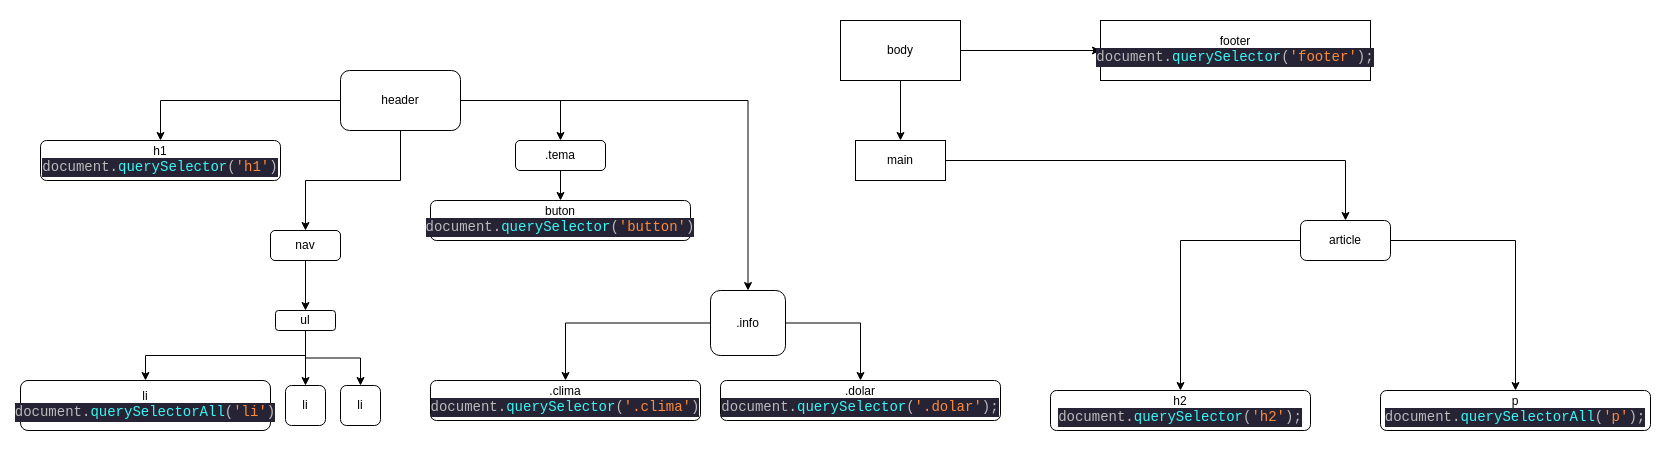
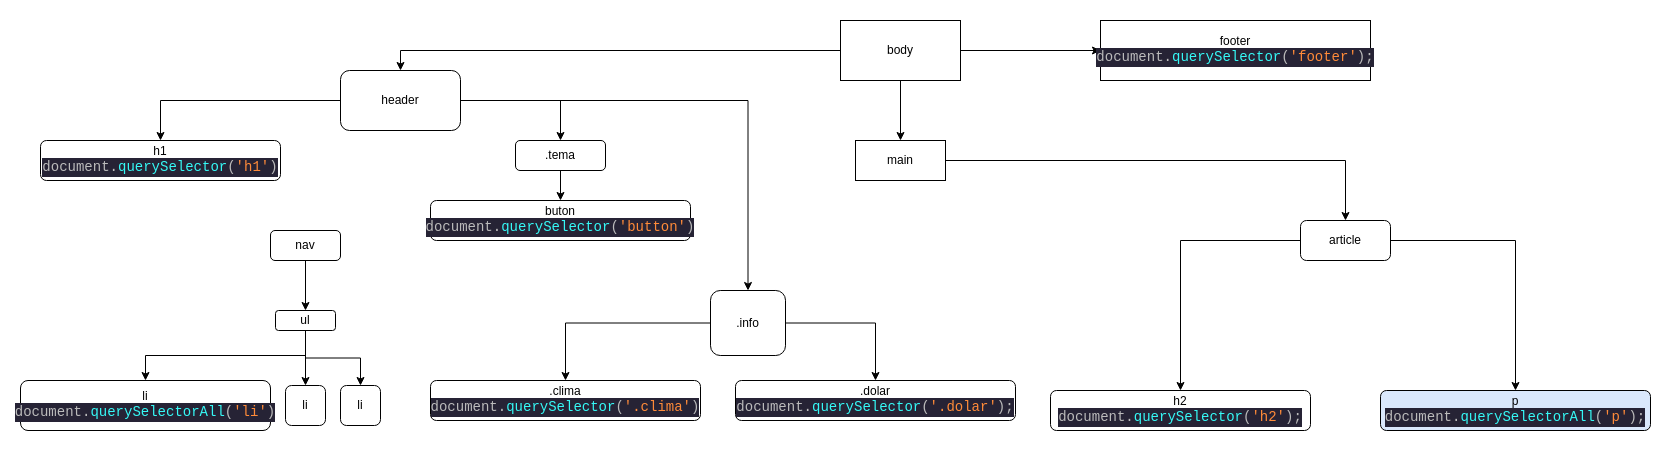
none -> (615, 51)
(357, 181) -> none
(861, 401) -> (876, 401)
(1516, 411) -> (1516, 411)
